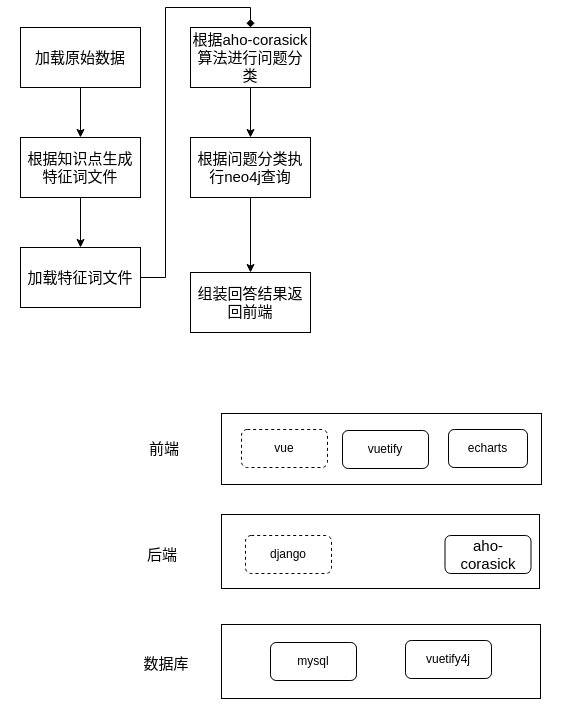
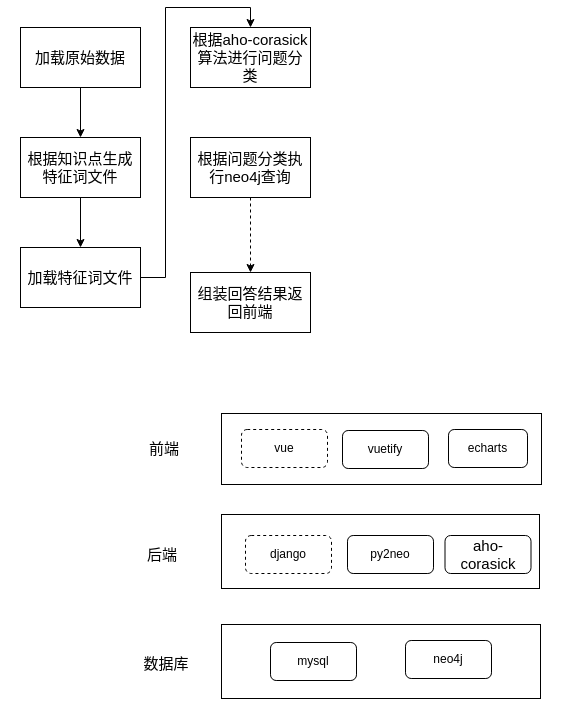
(251, 19) -> (251, 19)
(251, 109) -> none
(251, 231) -> (251, 231)
none -> (391, 555)
(449, 660) -> (449, 660)
